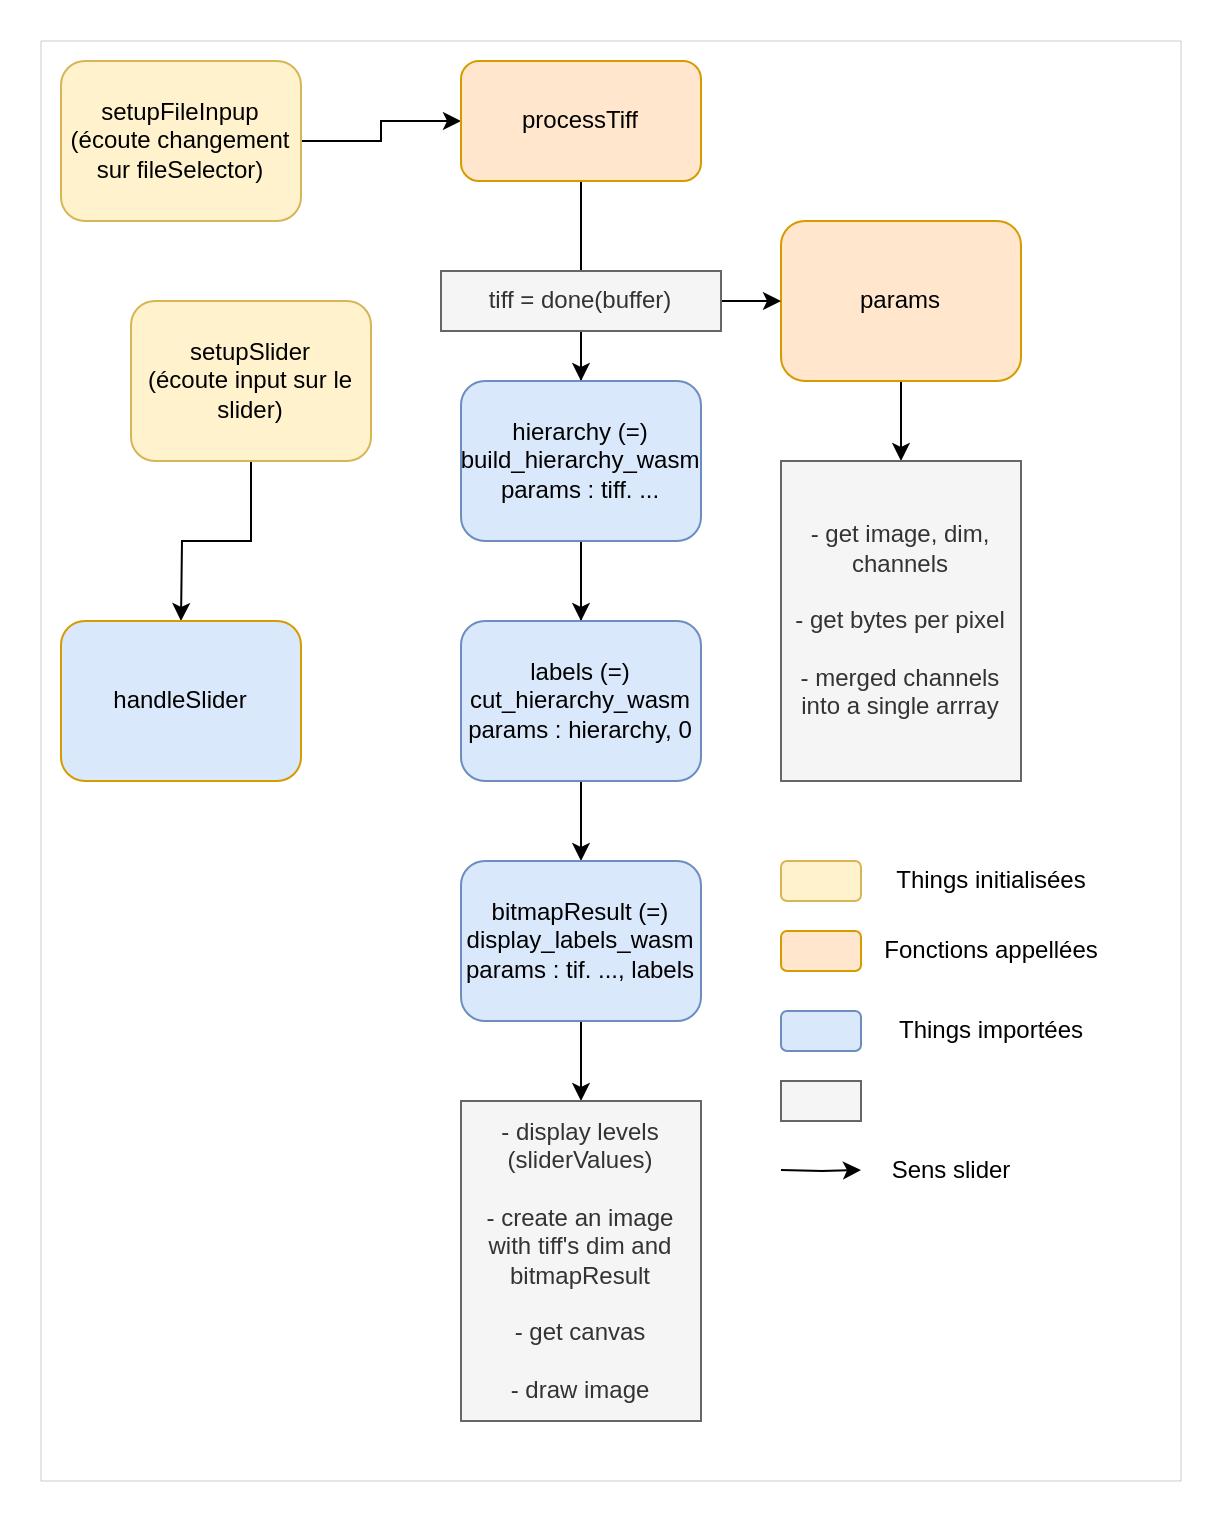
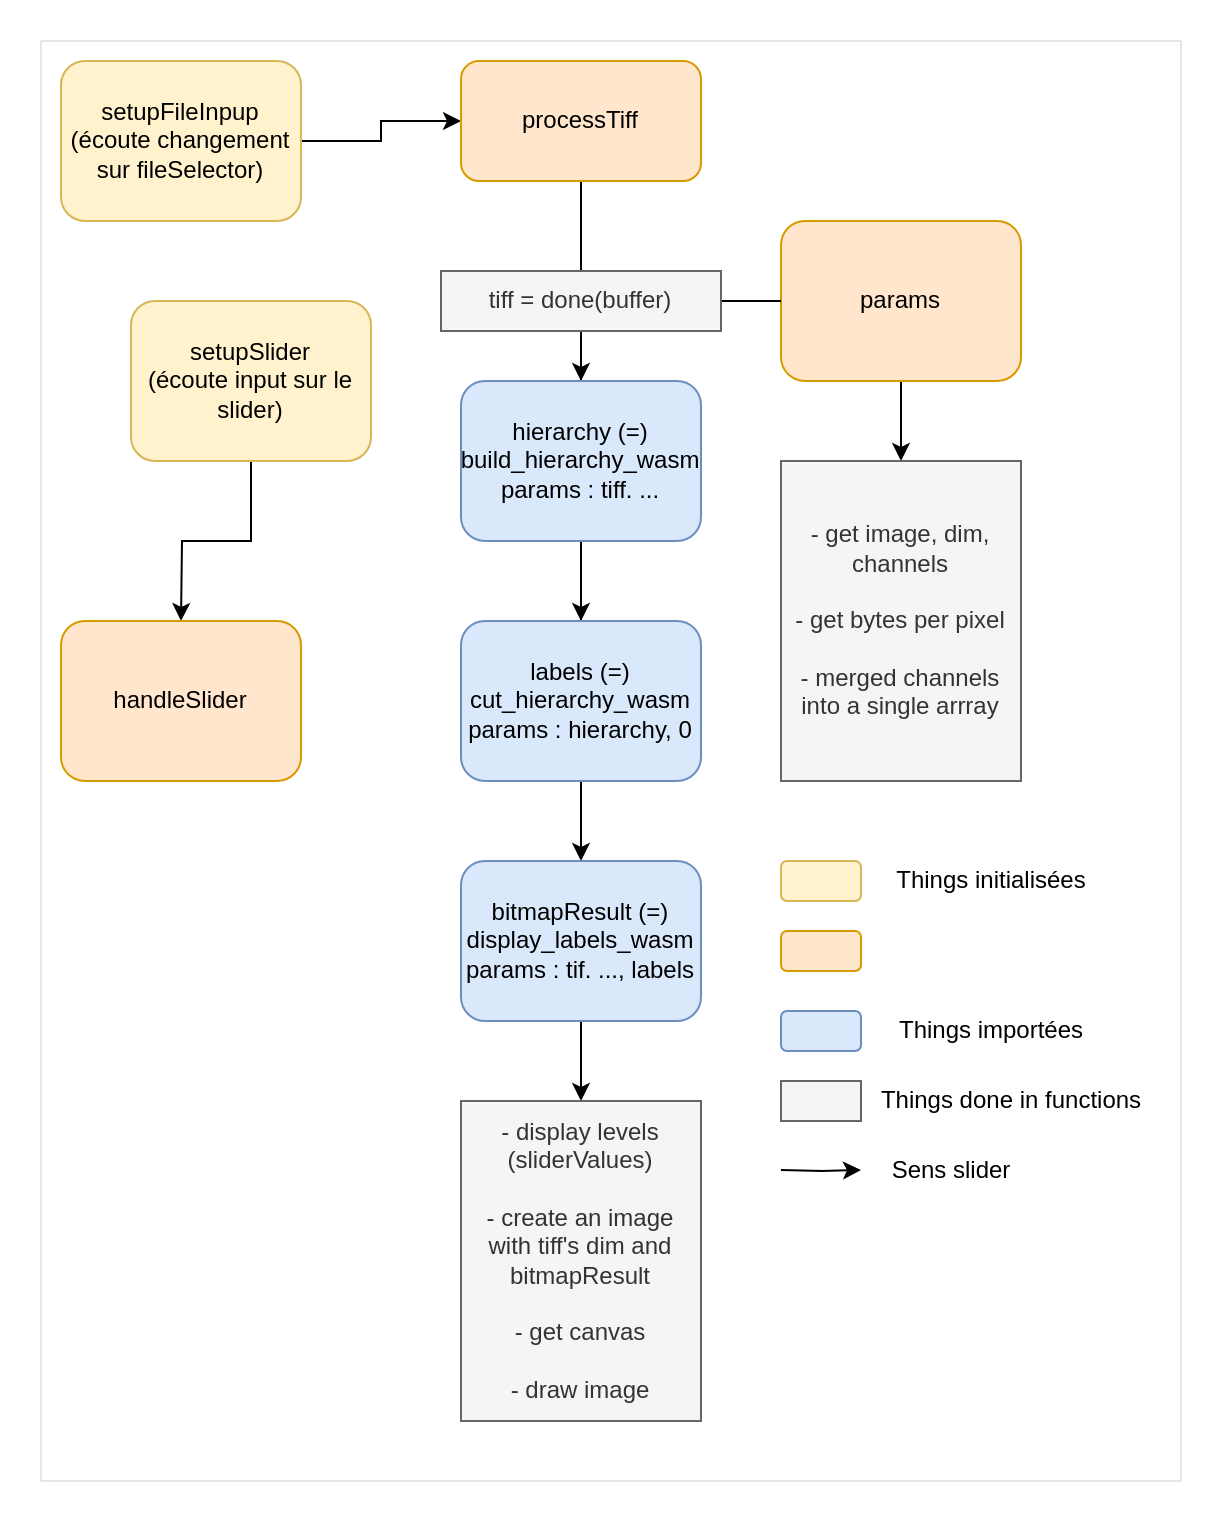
(766, 301) -> (772, 301)
(181, 701) -> (181, 701)
(991, 951) -> none
none -> (1011, 1101)
